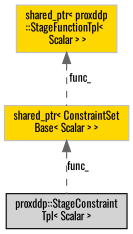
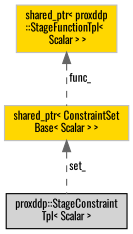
(77, 167) -> (77, 167)
